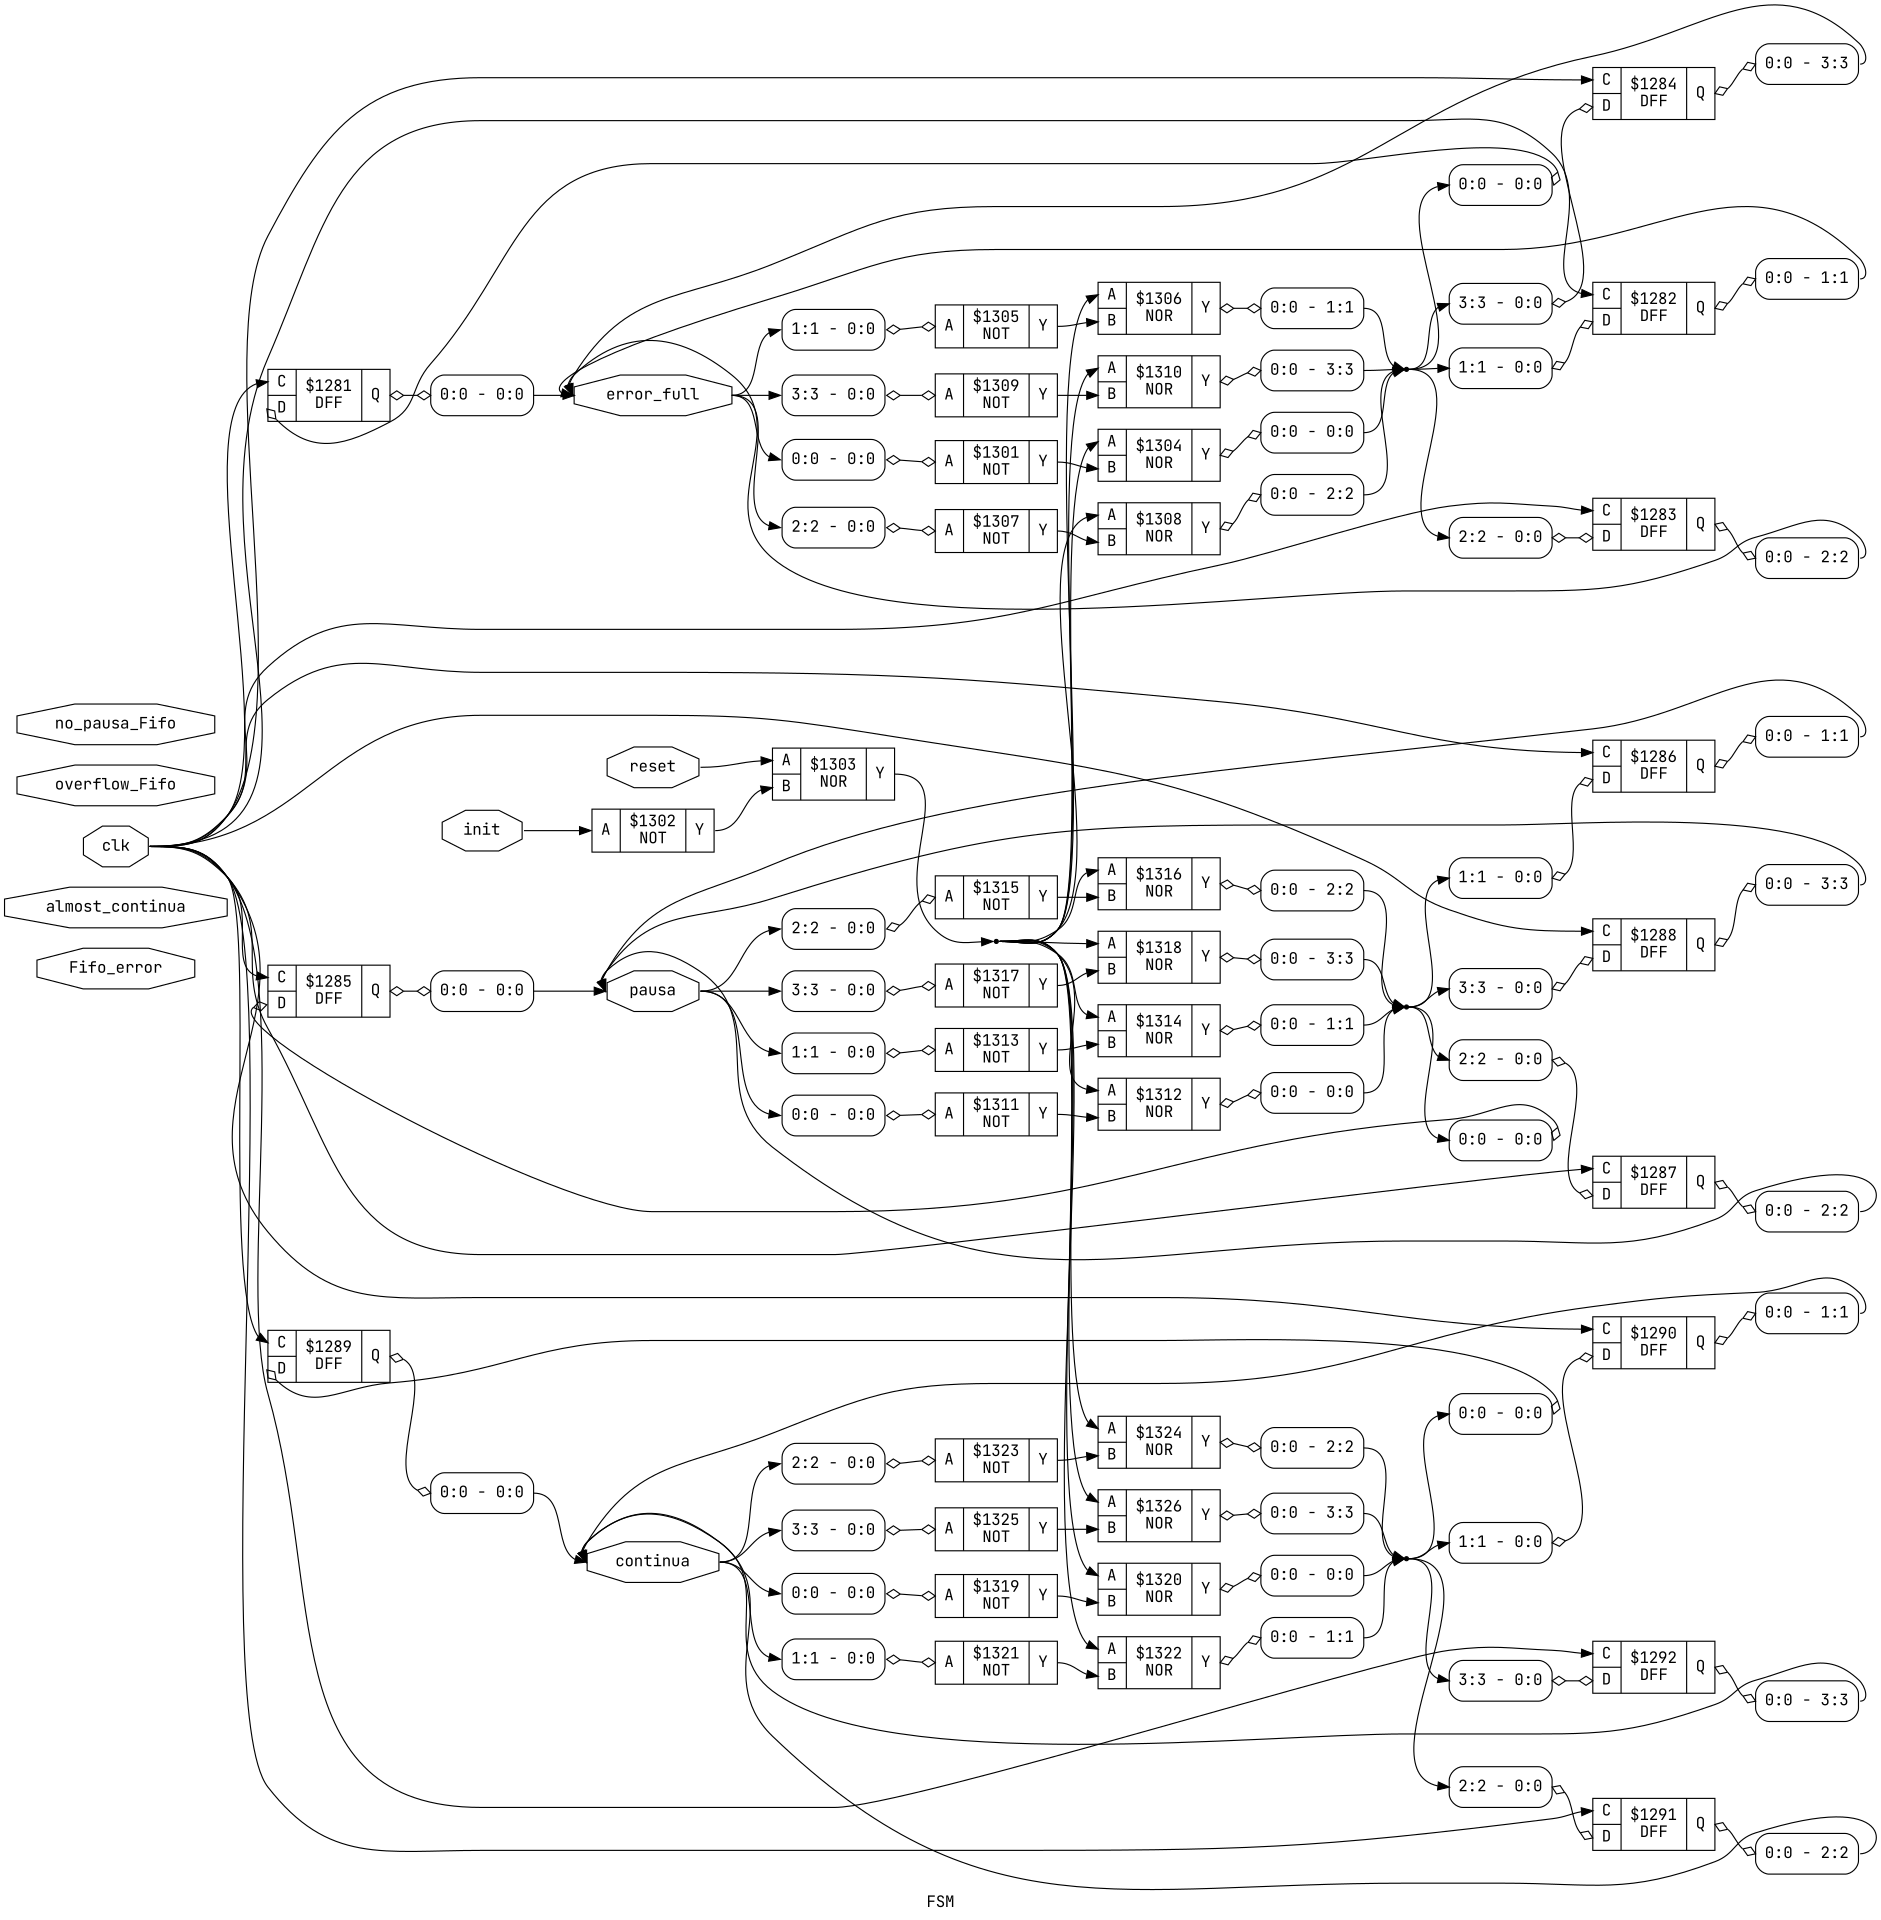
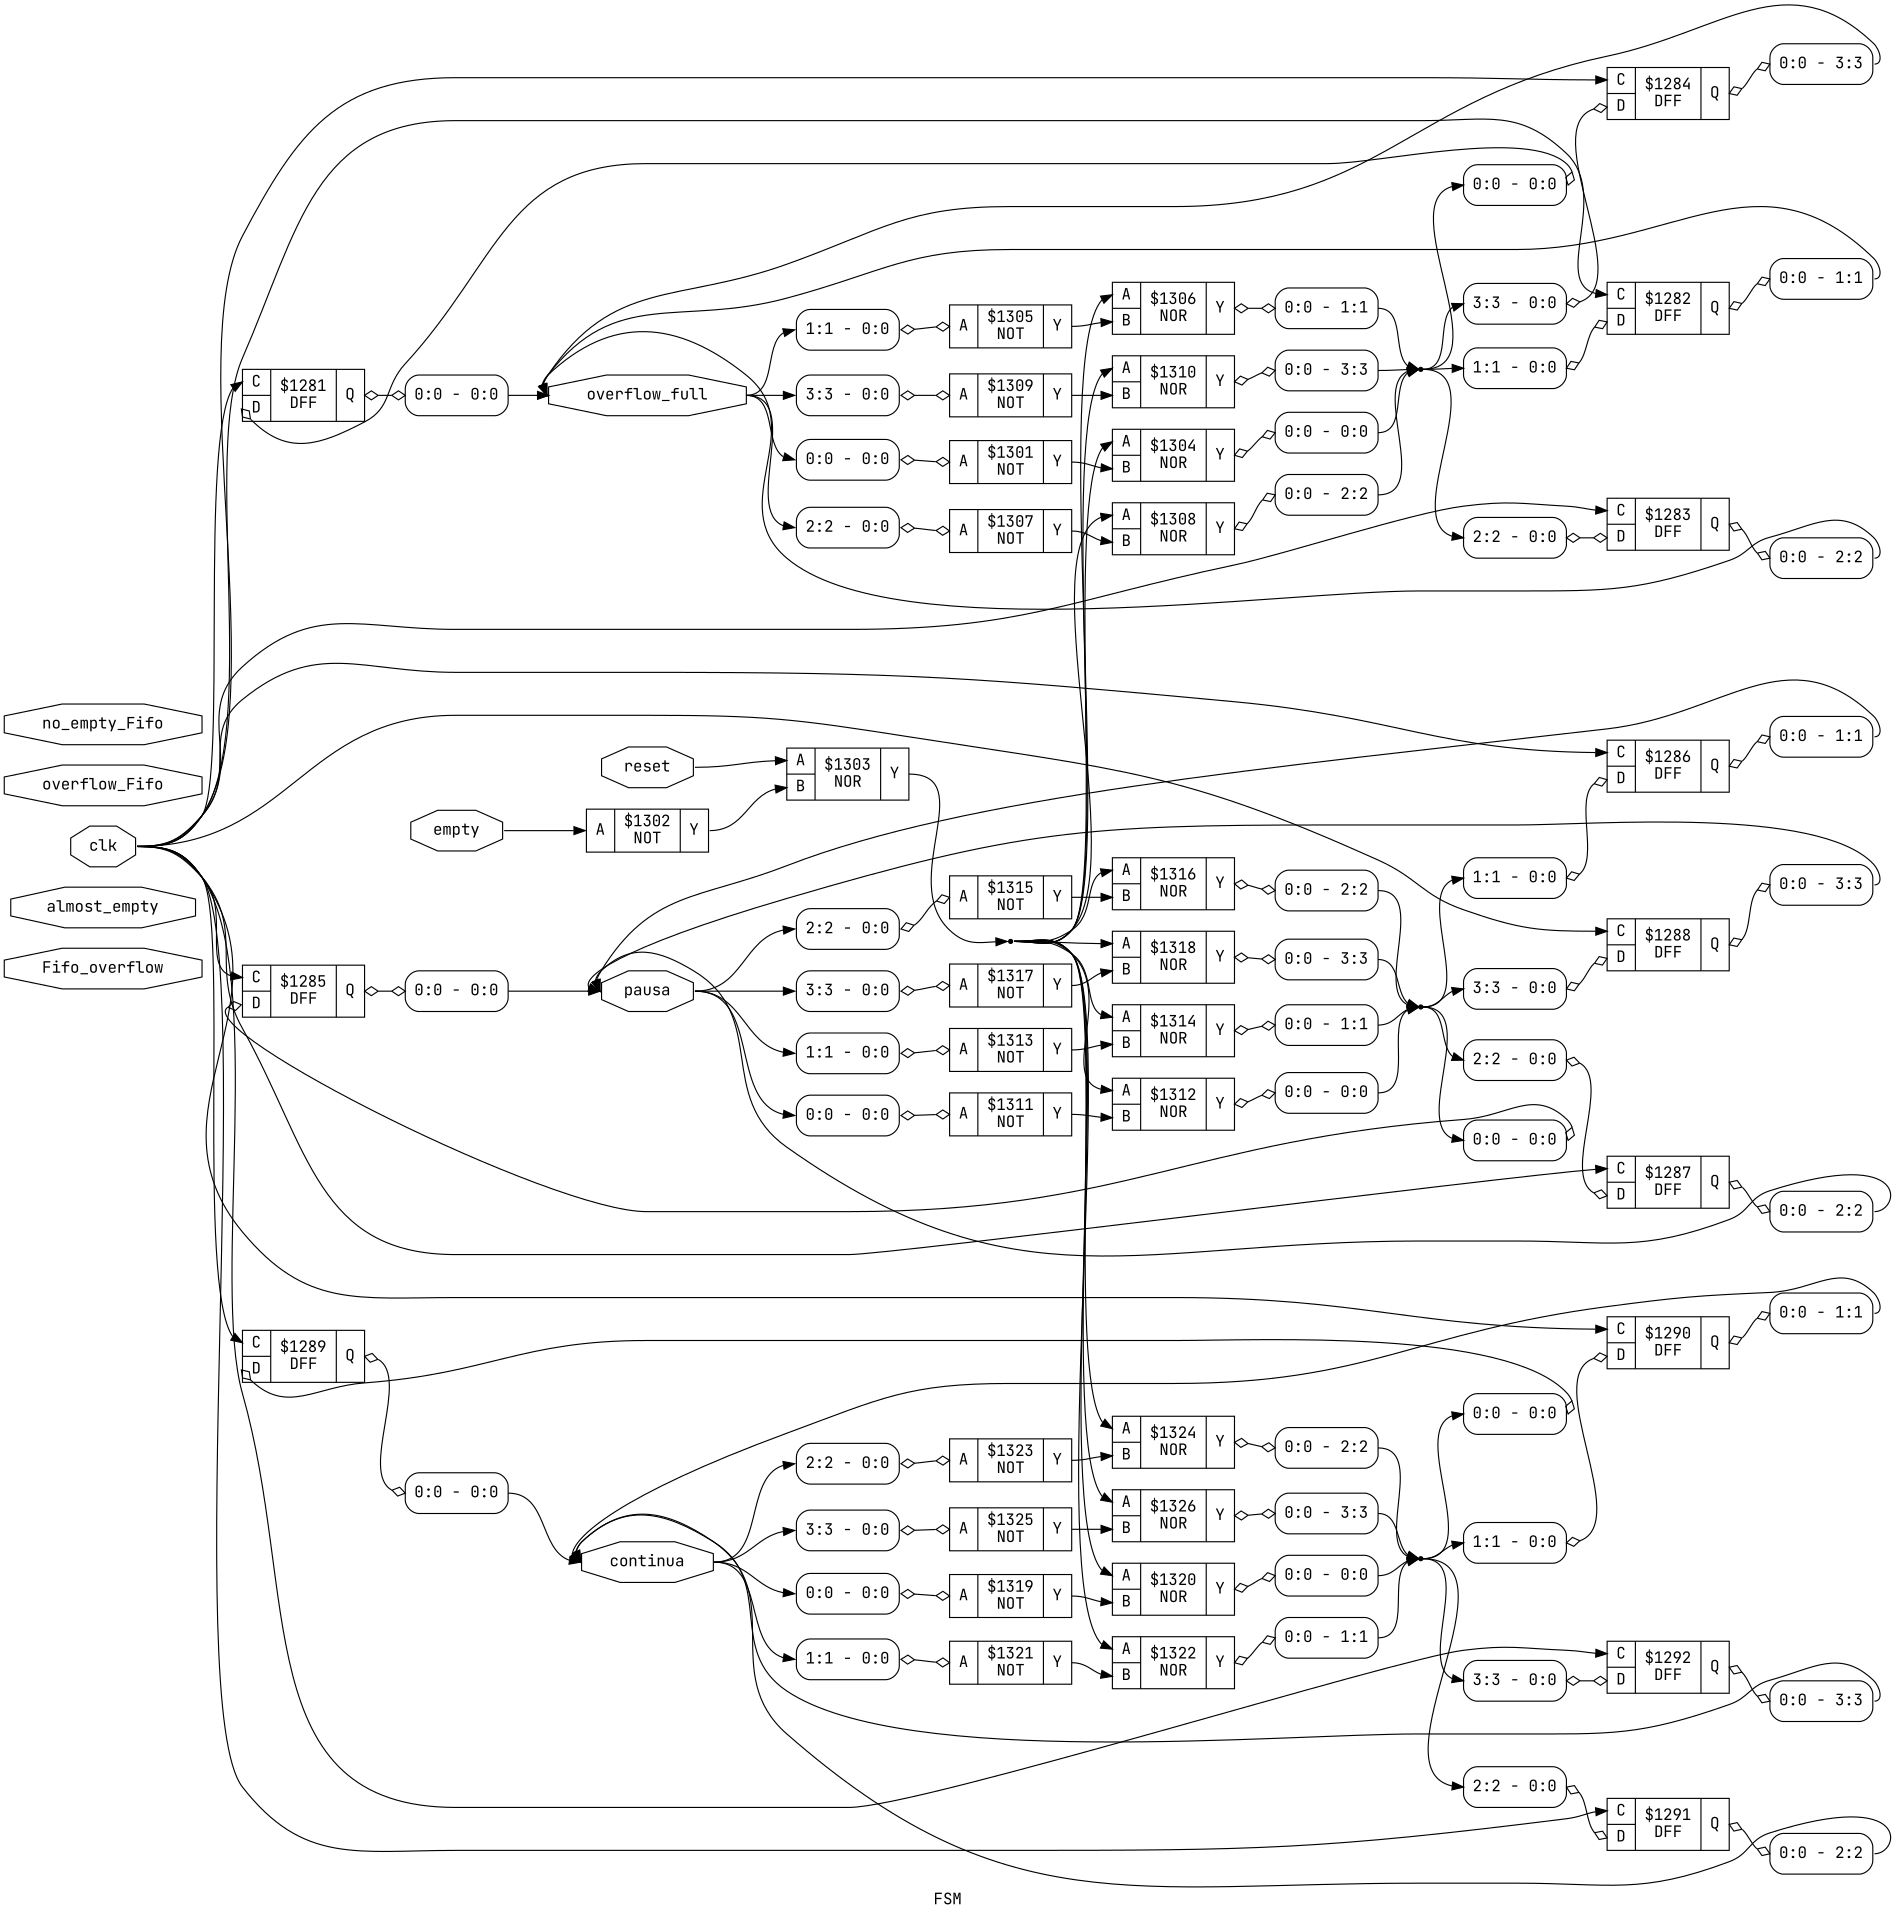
(653, 395) -> (647, 395)
(116, 724) -> (103, 724)
(482, 831) -> (457, 831)
(116, 908) -> (103, 908)
(116, 969) -> (103, 969)
